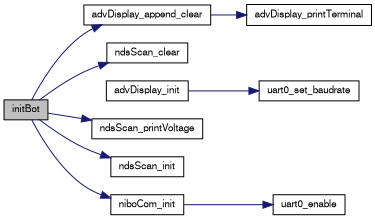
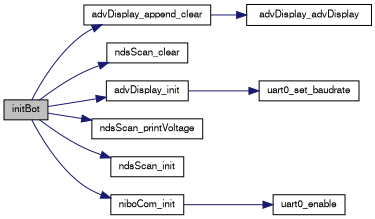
(309, 15) -> (309, 15)
none -> (72, 103)
